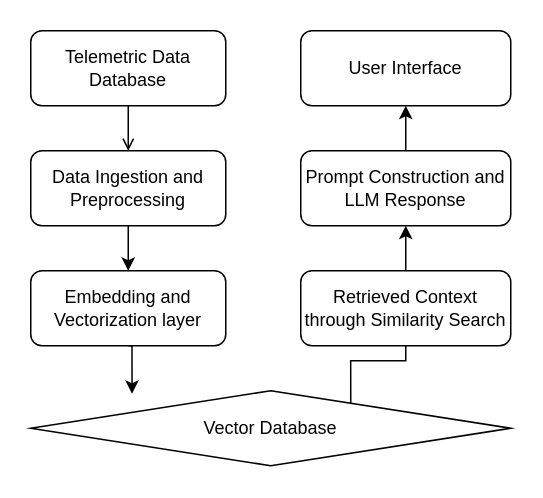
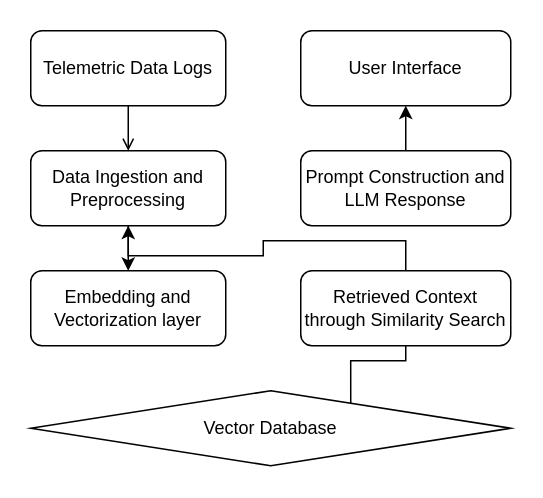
(128, 68) -> (128, 68)
(406, 239) -> (263, 242)
(132, 364) -> none
